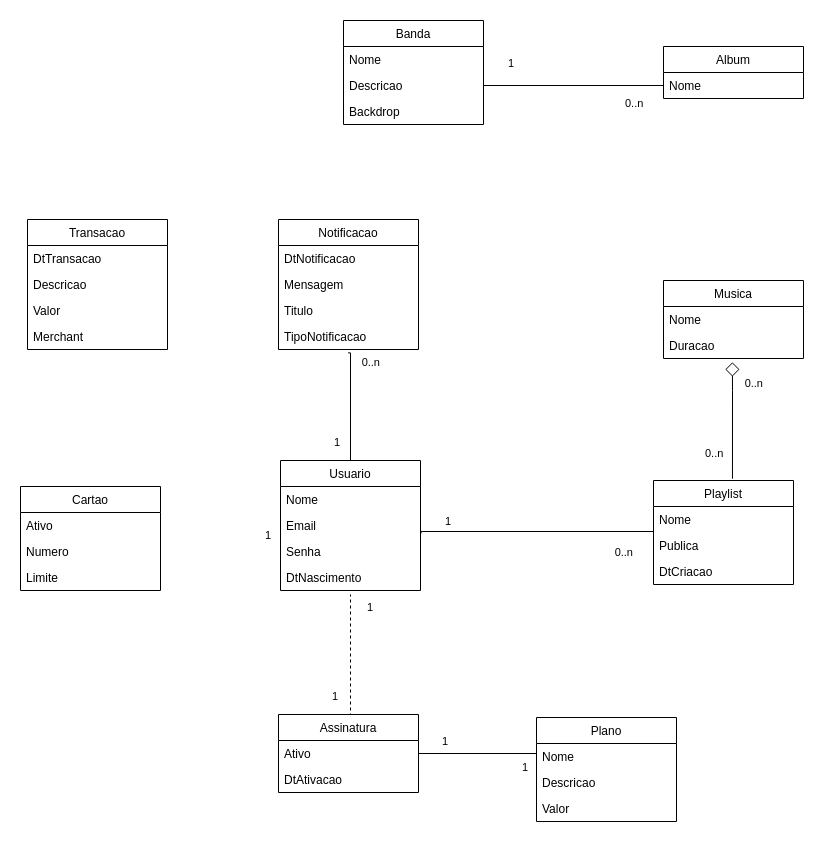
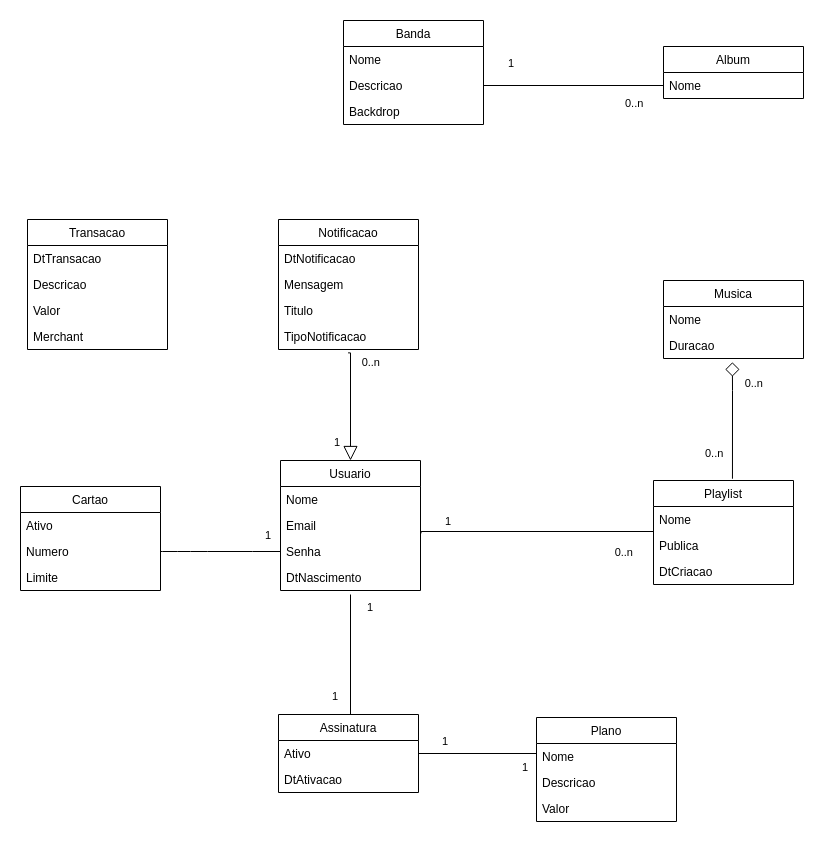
(351, 451) -> (351, 445)
none -> (221, 552)
(351, 654) -> (351, 654)
